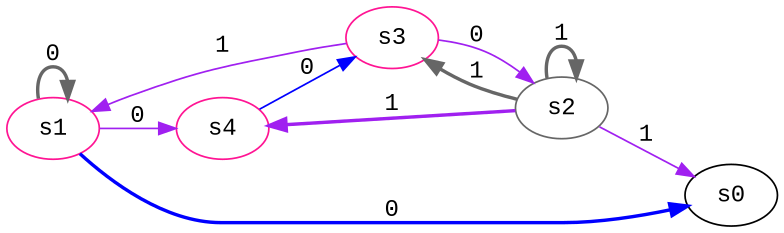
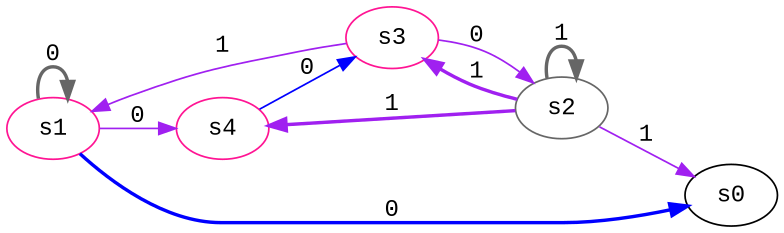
(477, 87) -> (477, 87)
